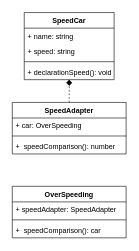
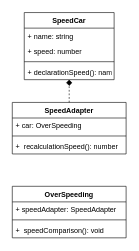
(54, 52) -> (55, 52)
(75, 72) -> (76, 72)
(68, 146) -> (72, 146)
(62, 230) -> (63, 230)
